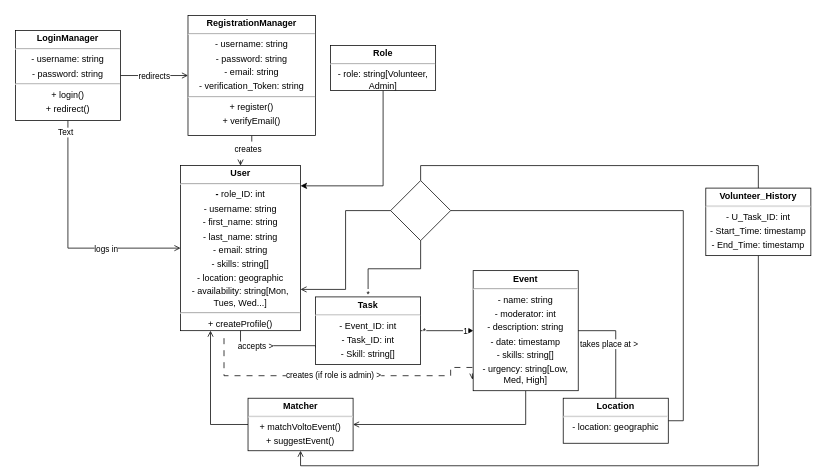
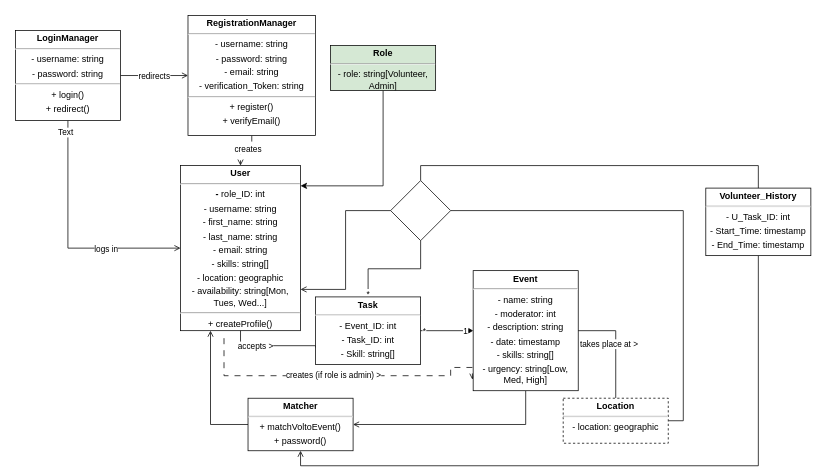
(383, 68) -> (383, 68)
(293, 414) -> (293, 414)
(615, 420) -> (615, 420)
